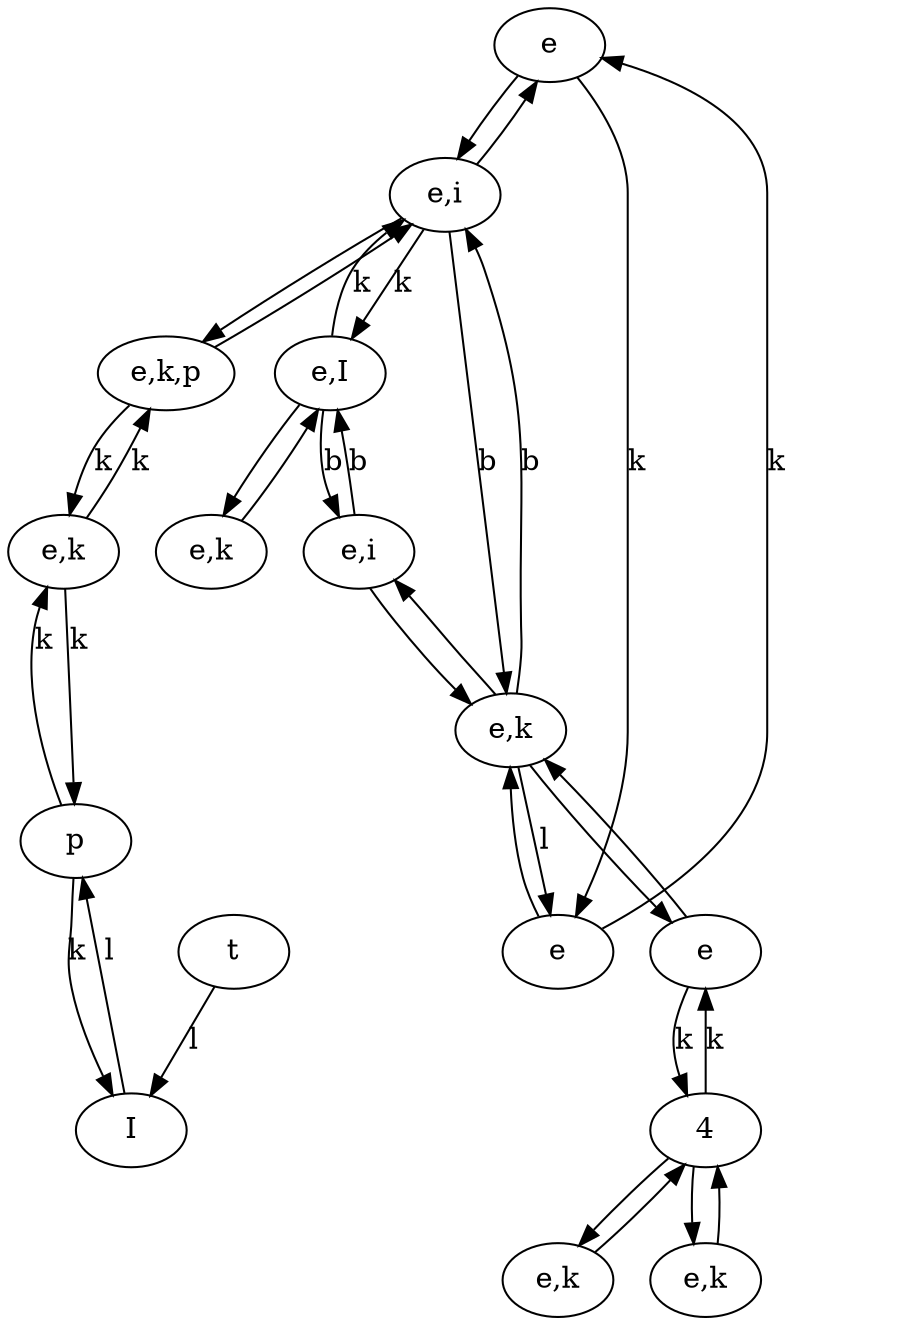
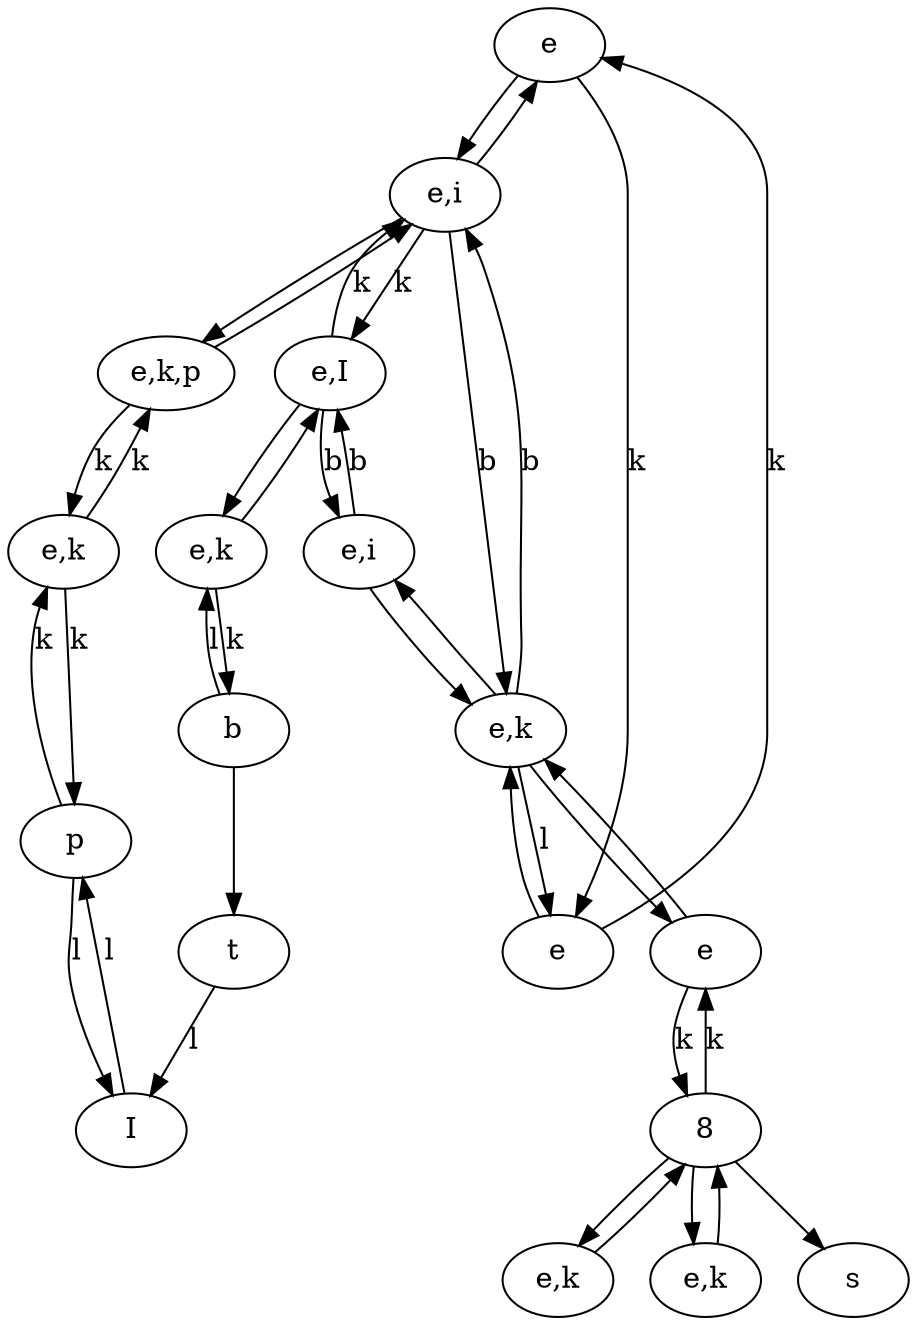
none -> (234, 730)
(77, 952) -> (77, 952)
(706, 1130) -> (706, 1130)
none -> (853, 1280)
